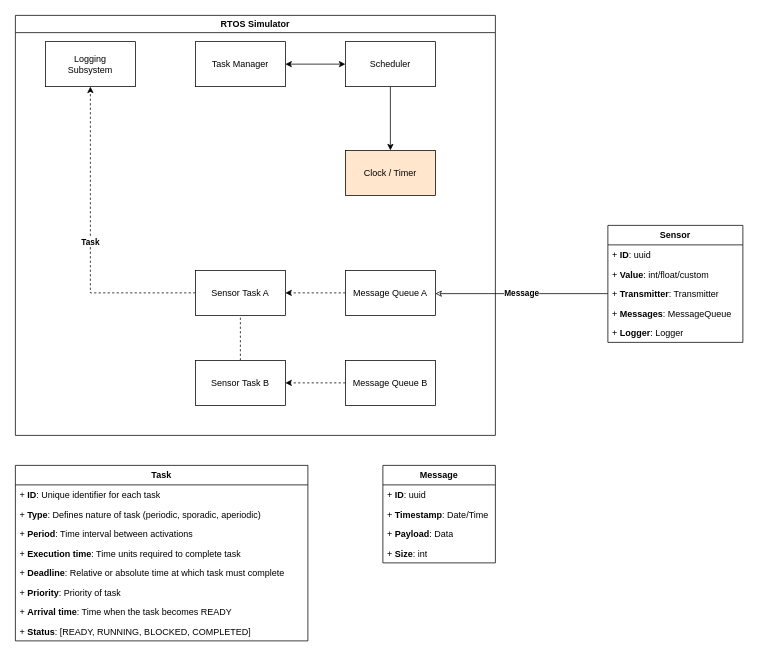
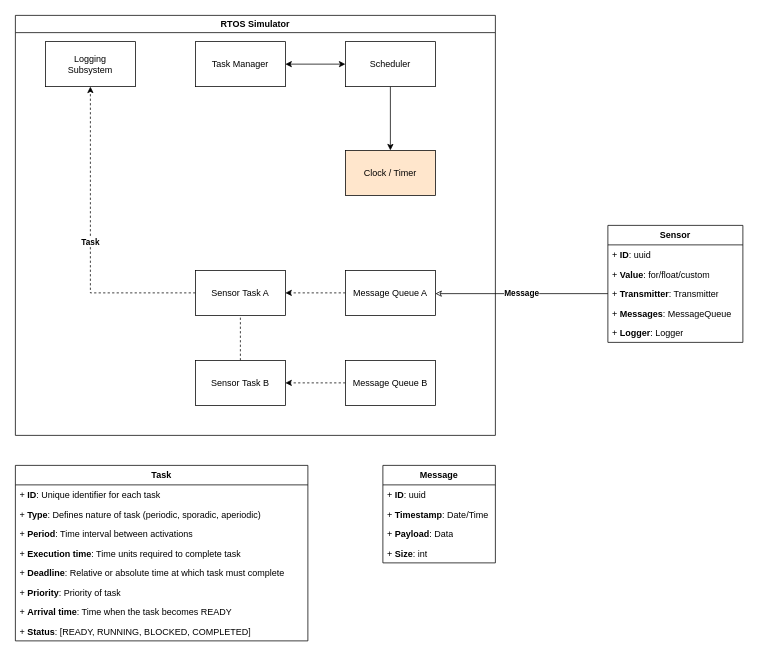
(668, 275) -> (670, 275)
